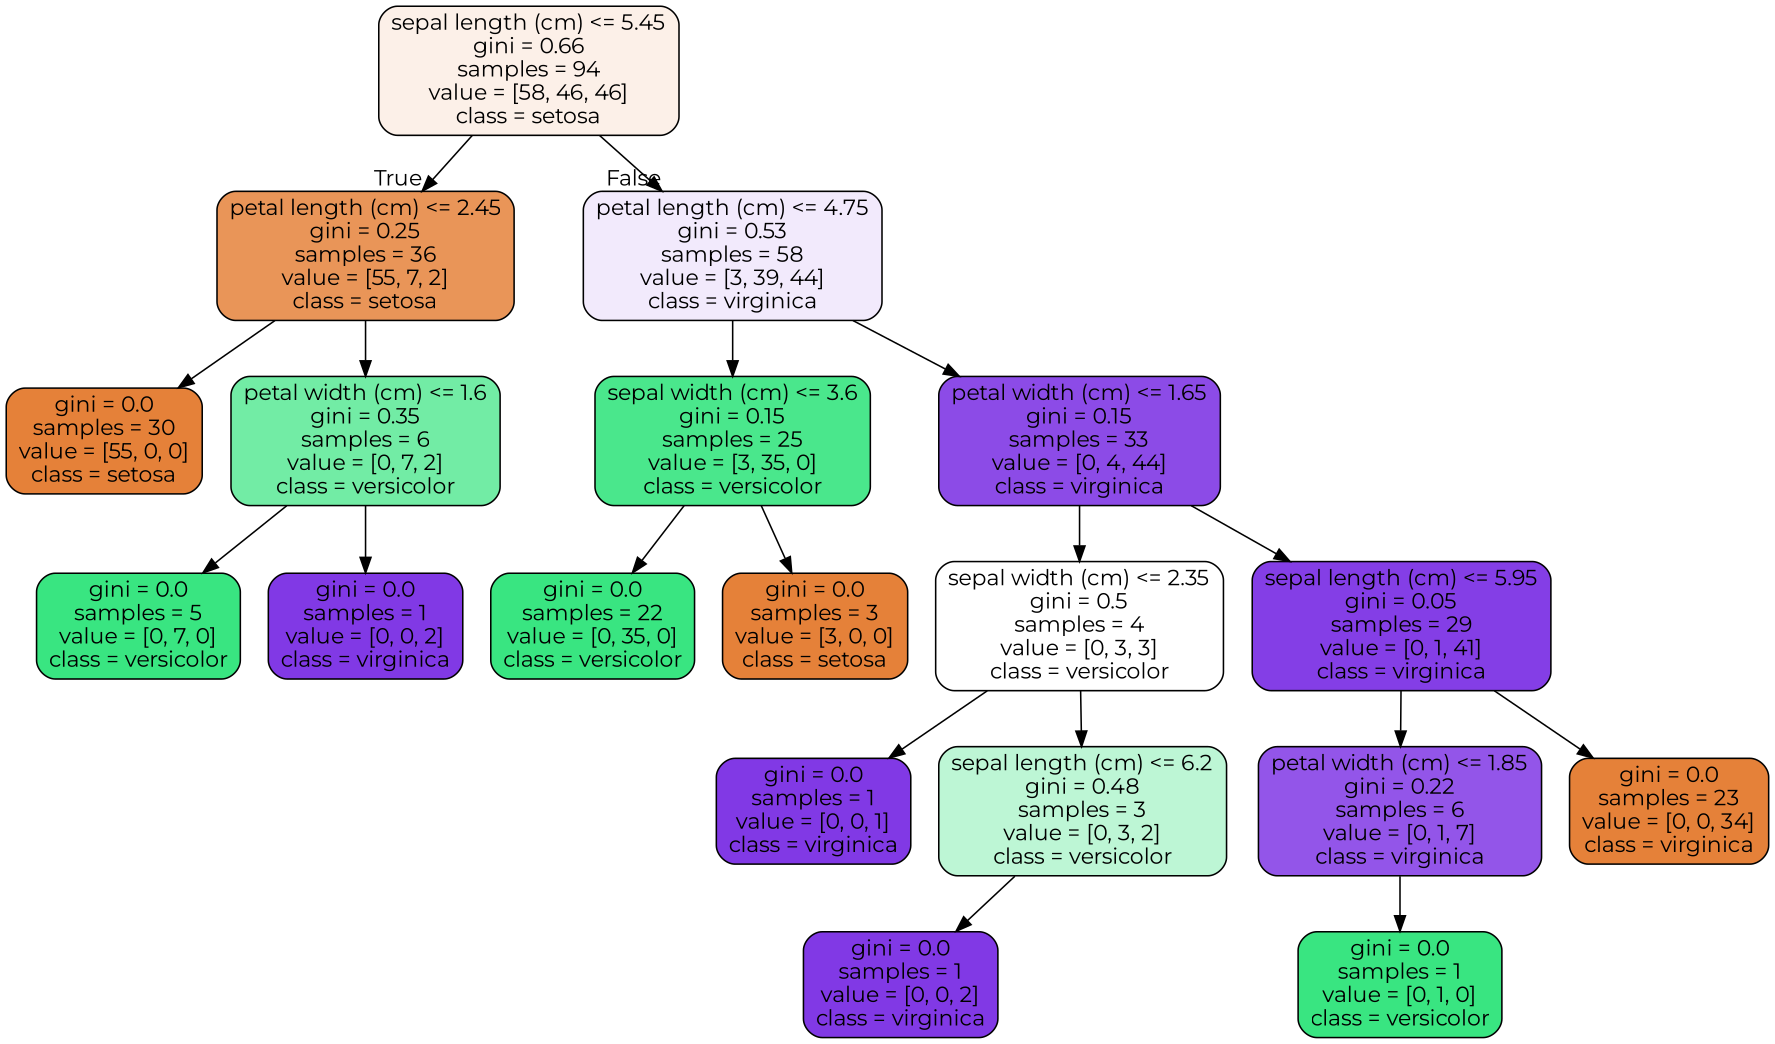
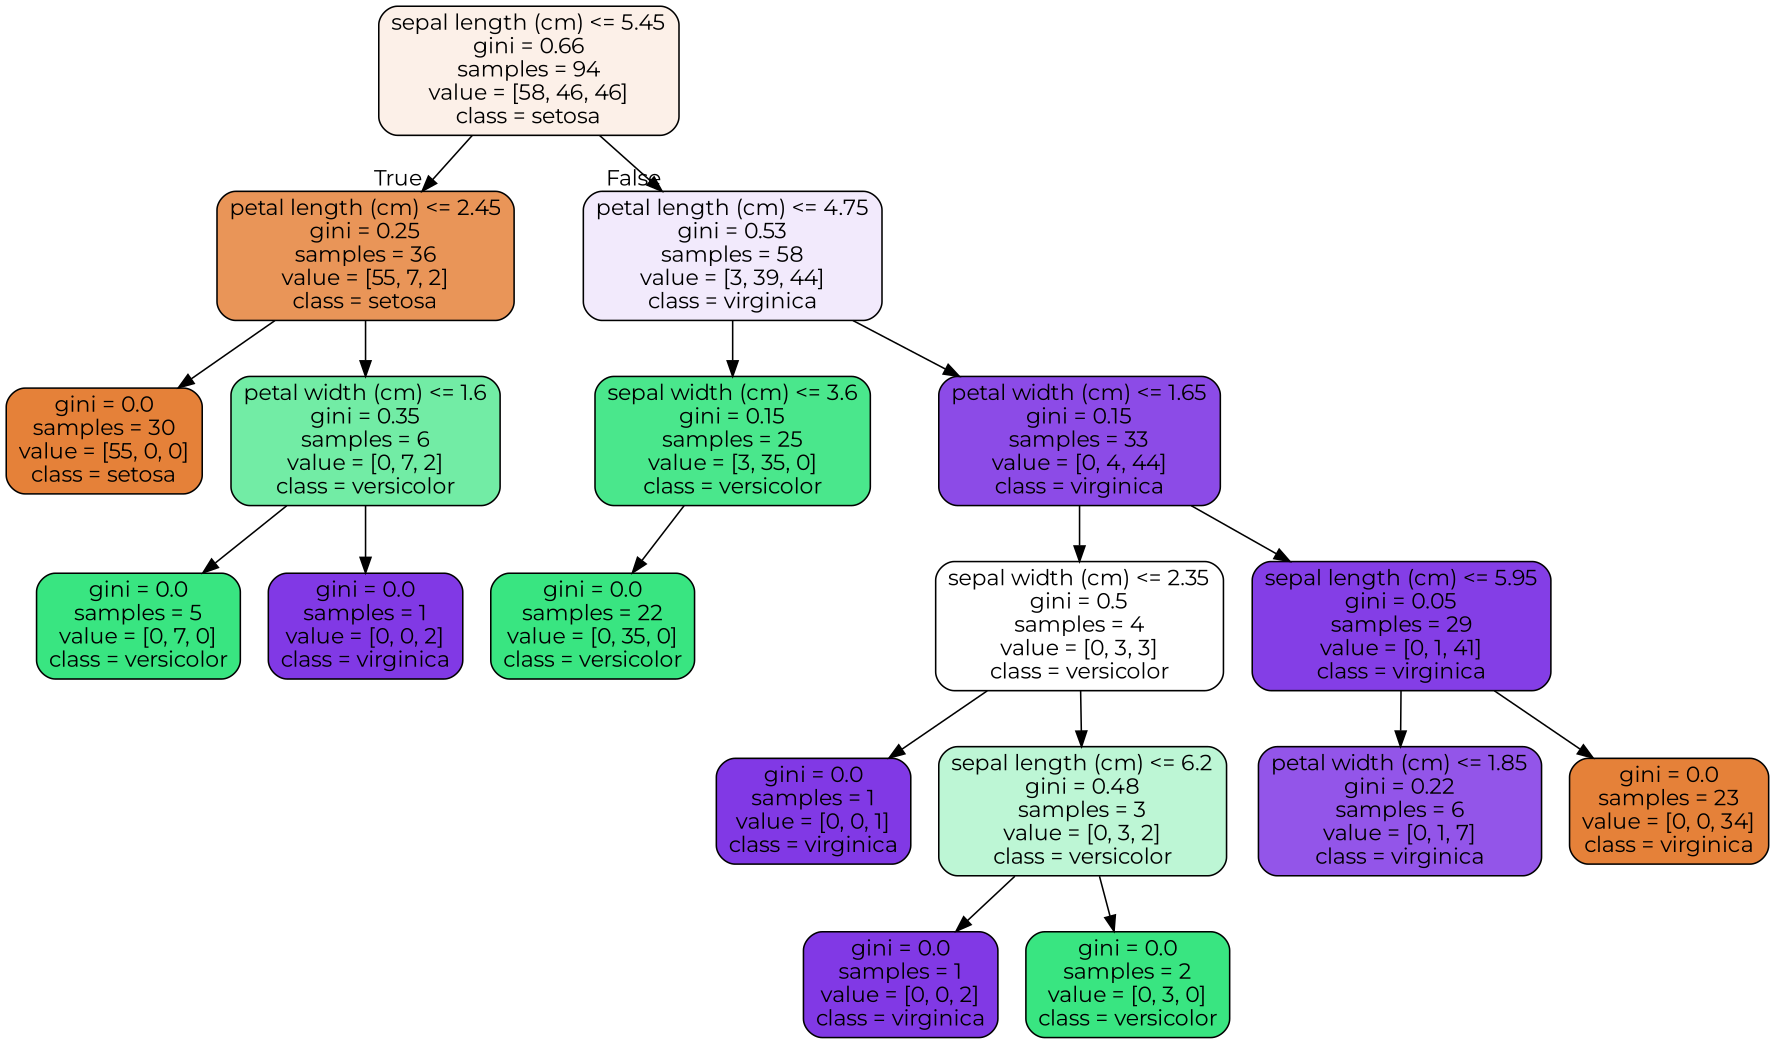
(815, 626) -> none
none -> (1128, 985)
(1400, 985) -> none
